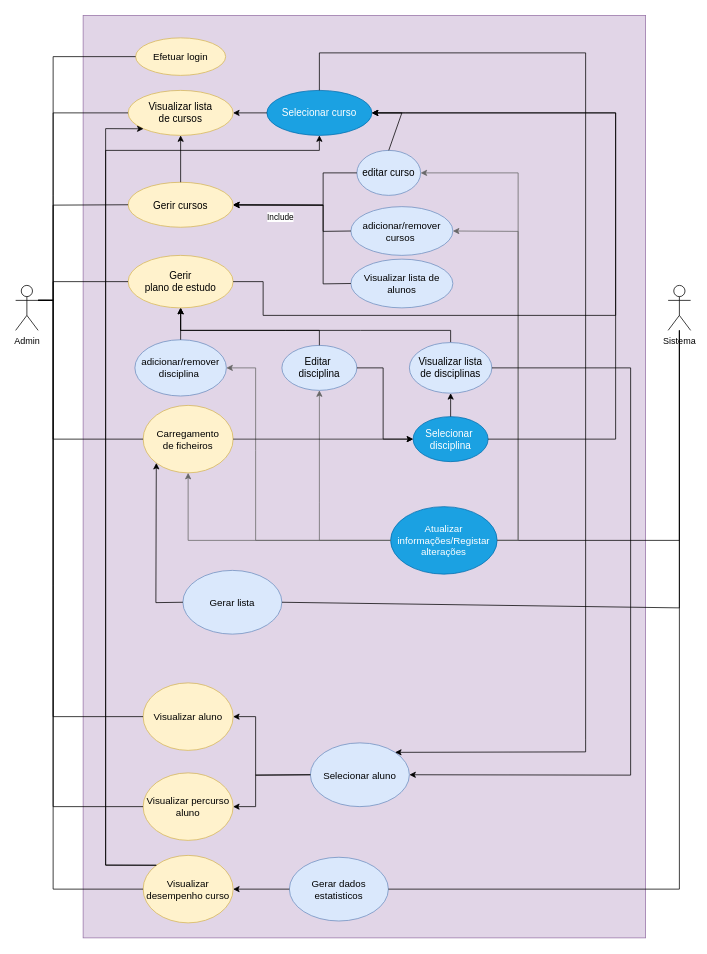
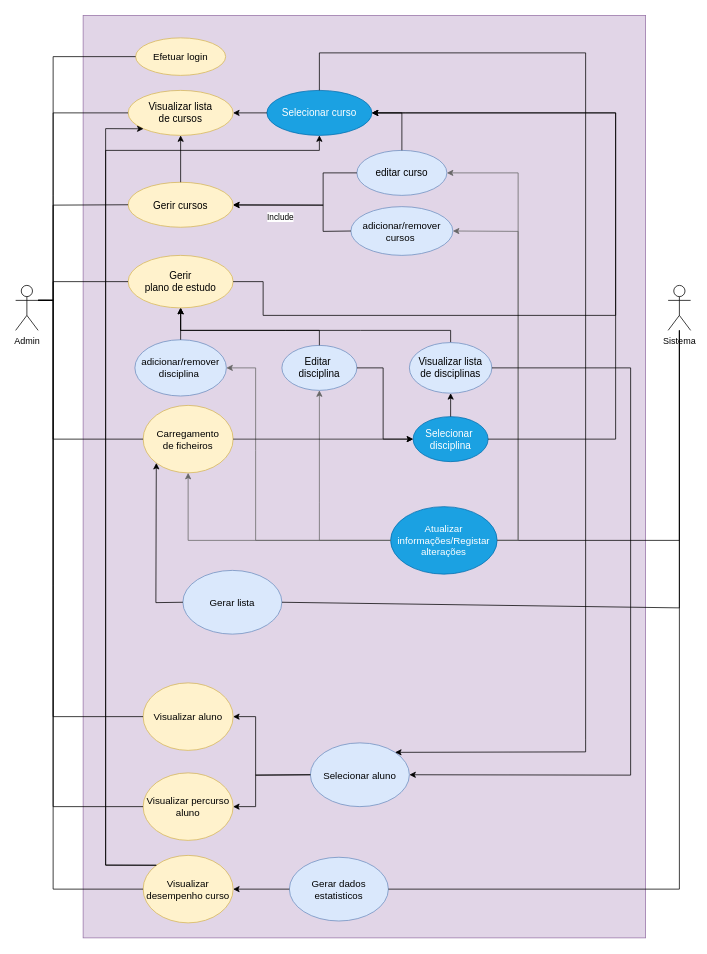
(389, 173) -> (402, 173)
(323, 273) -> none
(402, 284) -> none
